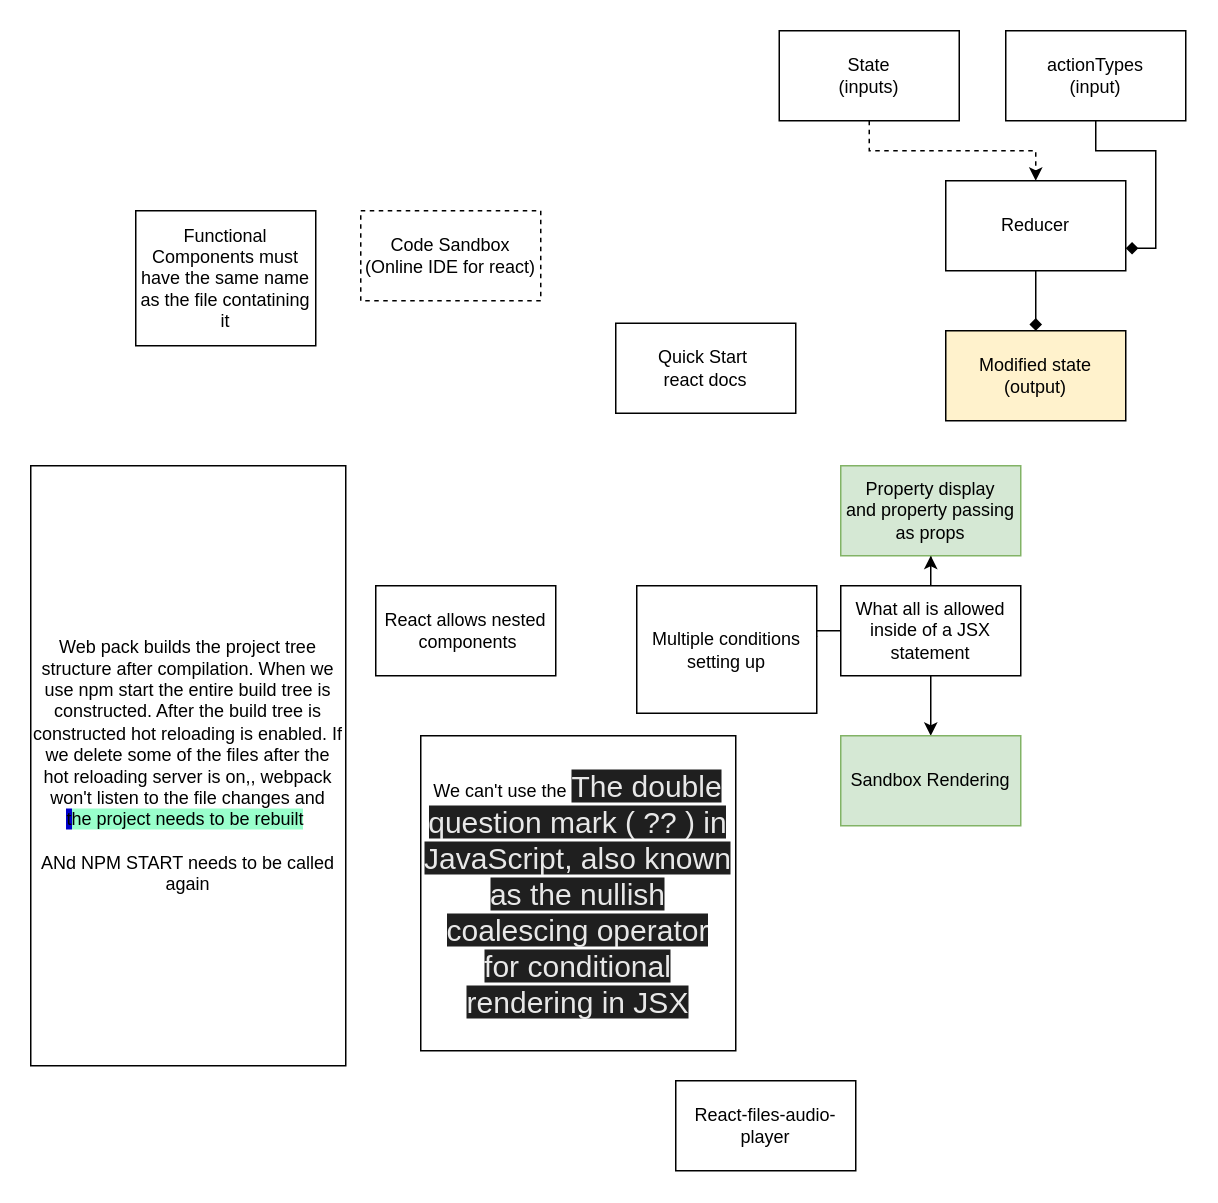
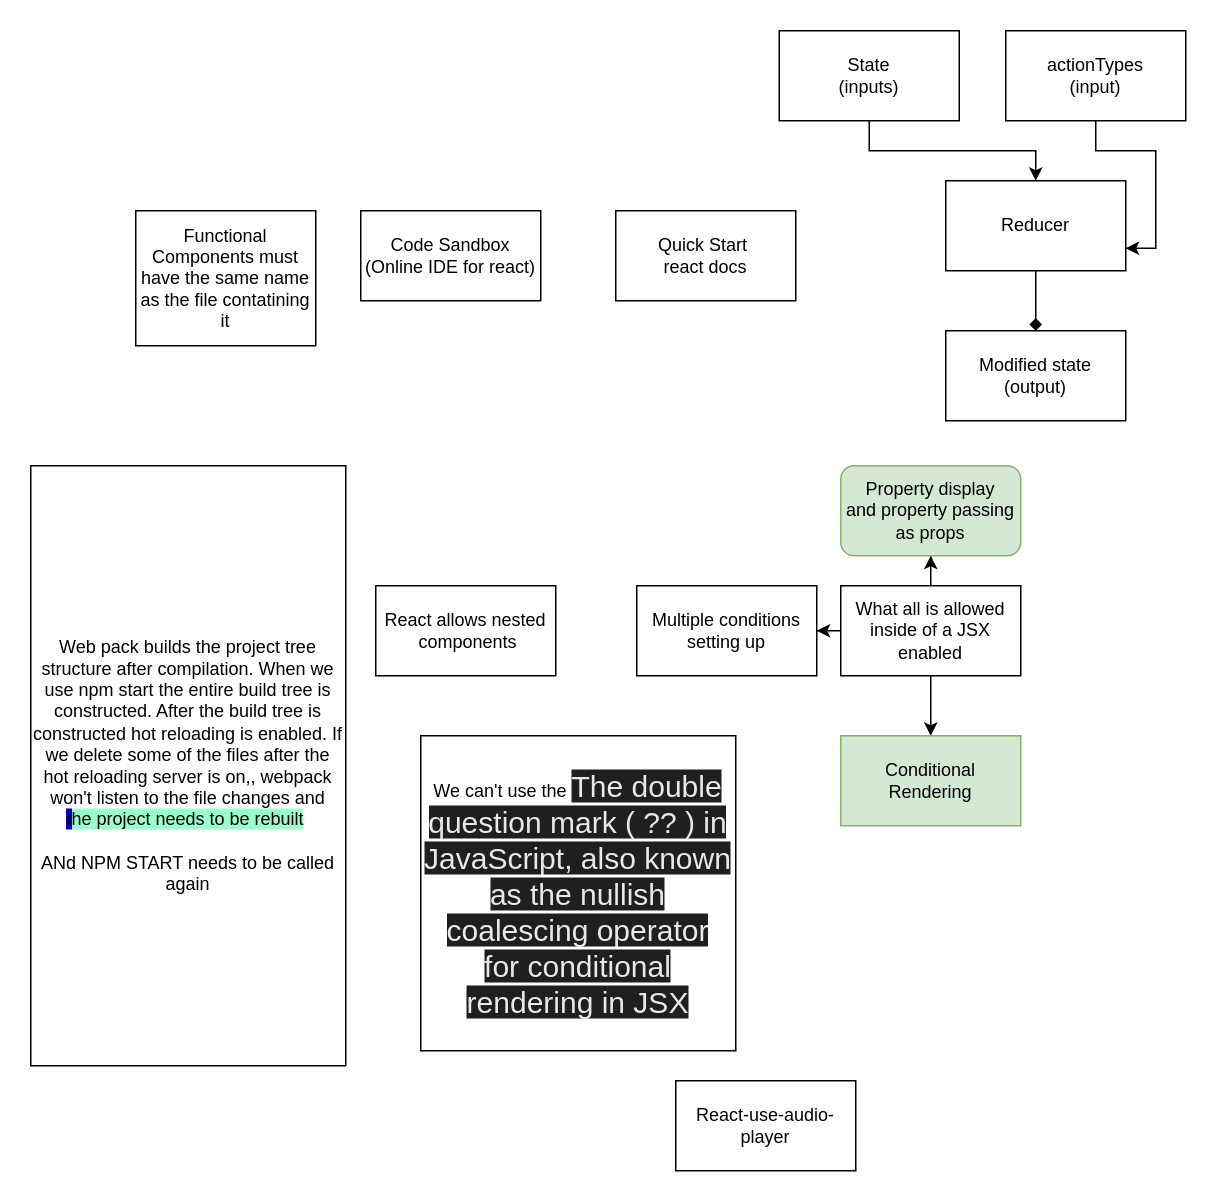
(948, 151) -> (948, 151)
(1138, 248) -> (1137, 248)
(451, 256) -> (451, 256)
(706, 368) -> (706, 256)
(1036, 376) -> (1036, 376)
(931, 511) -> (931, 511)
(931, 631) -> (931, 631)
(727, 650) -> (727, 631)
(931, 781) -> (931, 781)
(766, 1126) -> (766, 1126)
